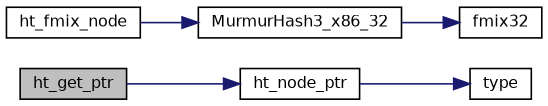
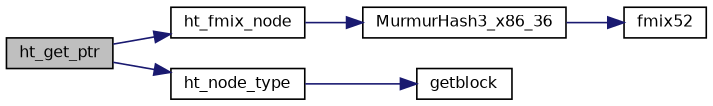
(300, 23) -> (464, 23)
(501, 23) -> (665, 23)
none -> (134, 41)
(300, 84) -> (238, 84)
(501, 84) -> (464, 84)
